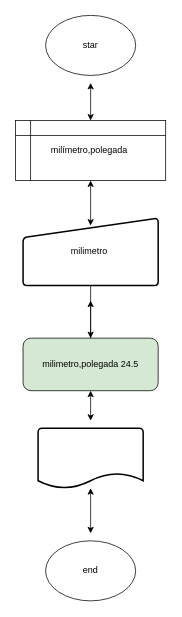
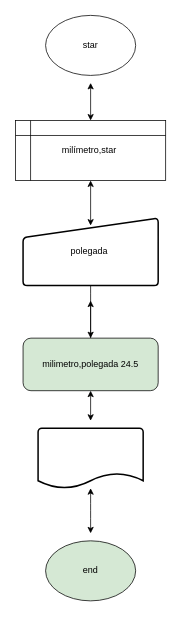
(90, 150) -> (90, 150)
(90, 252) -> (90, 252)
(90, 570) -> (90, 570)
